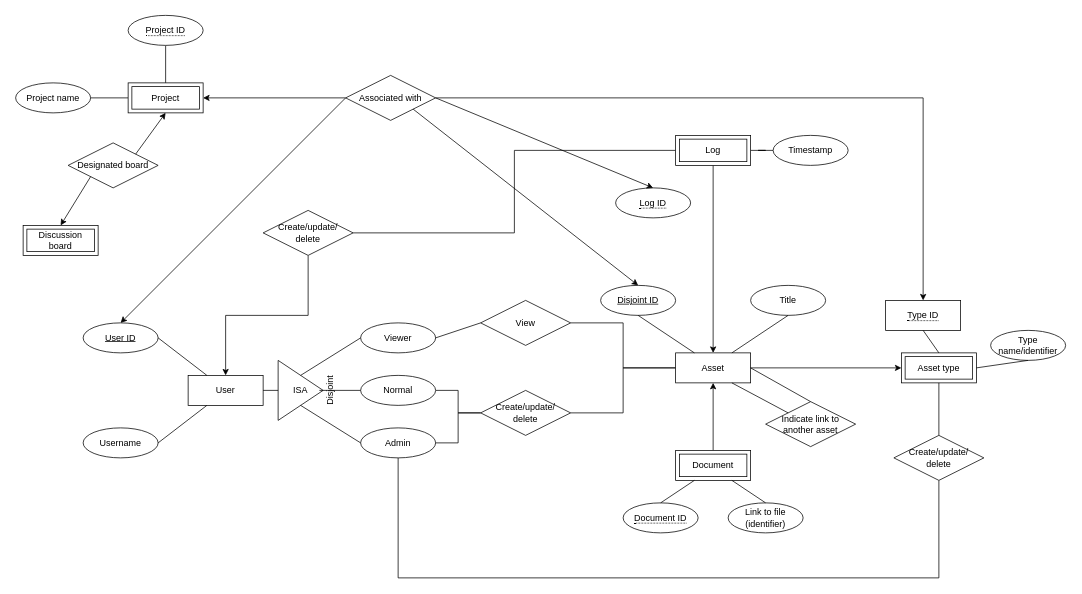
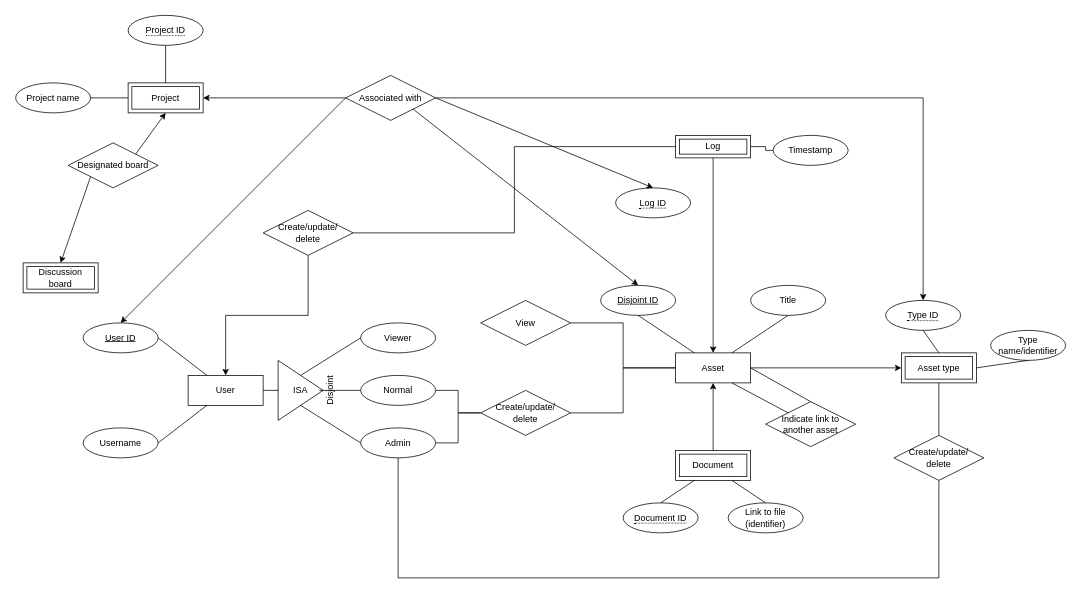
(713, 150) -> (713, 147)
(60, 240) -> (60, 278)
(923, 315) -> (923, 315)
(457, 331) -> none
